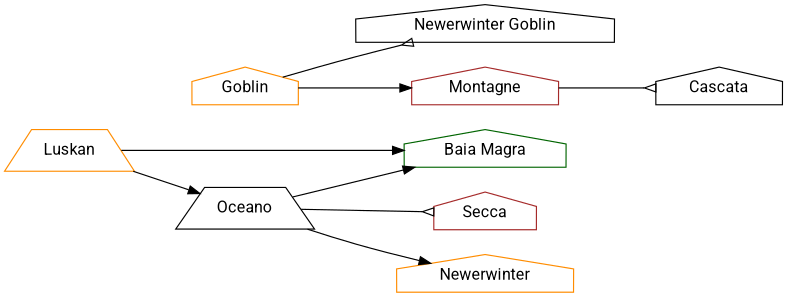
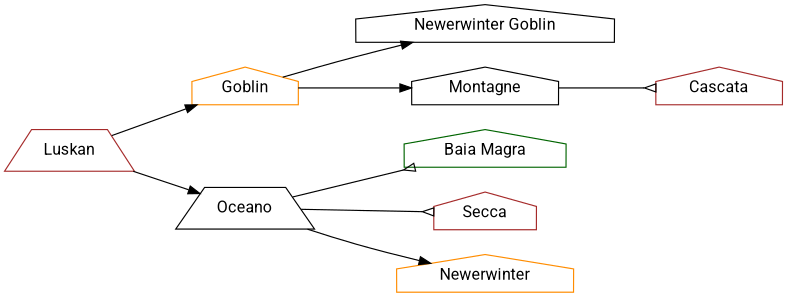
(342, 60) -> (342, 60)
(485, 88) -> (485, 88)
(719, 88) -> (719, 88)
(69, 150) -> (69, 150)
(257, 150) -> (149, 122)
(348, 183) -> (348, 183)
